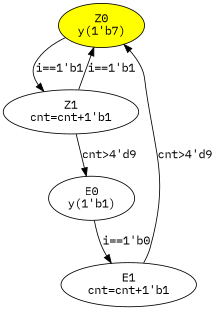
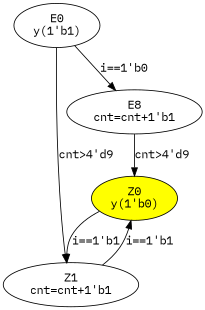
(101, 25) -> (134, 198)
(80, 151) -> (58, 151)
(129, 285) -> (134, 112)
